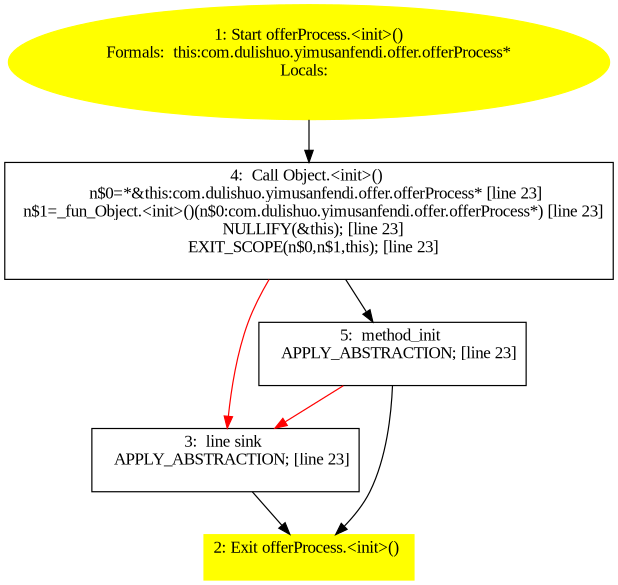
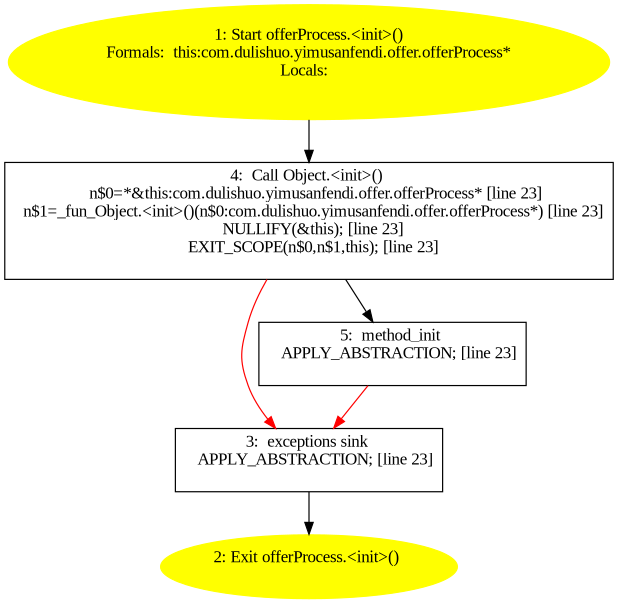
(225, 460) -> (309, 460)
(381, 461) -> none
(309, 557) -> (309, 567)
